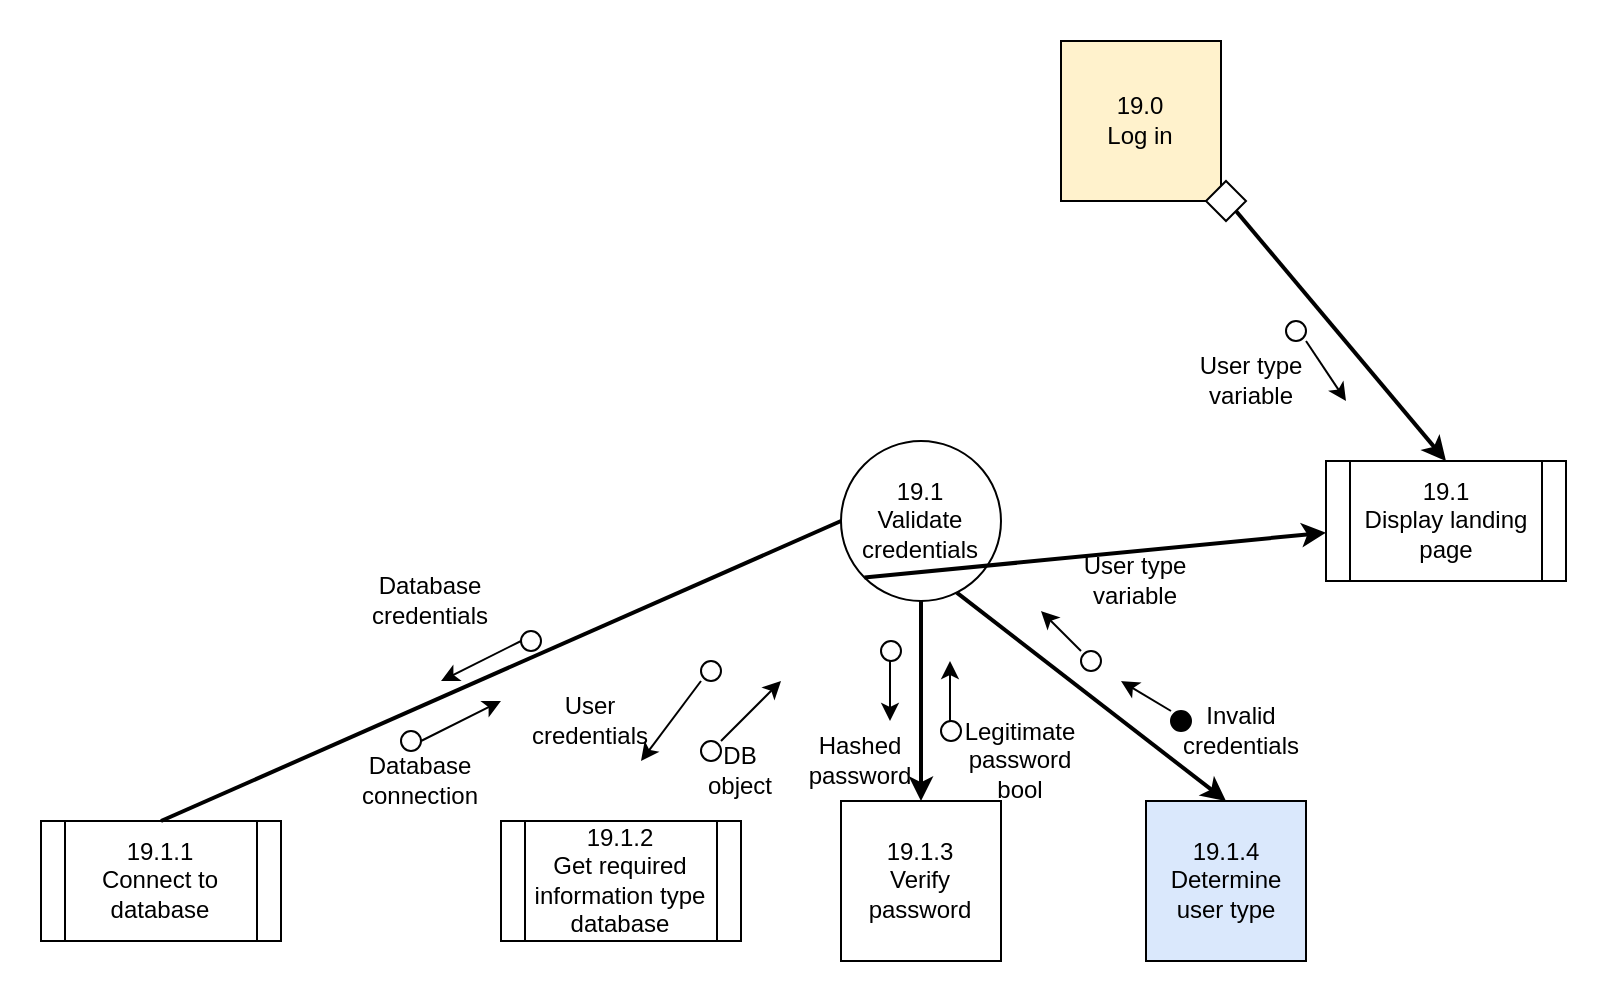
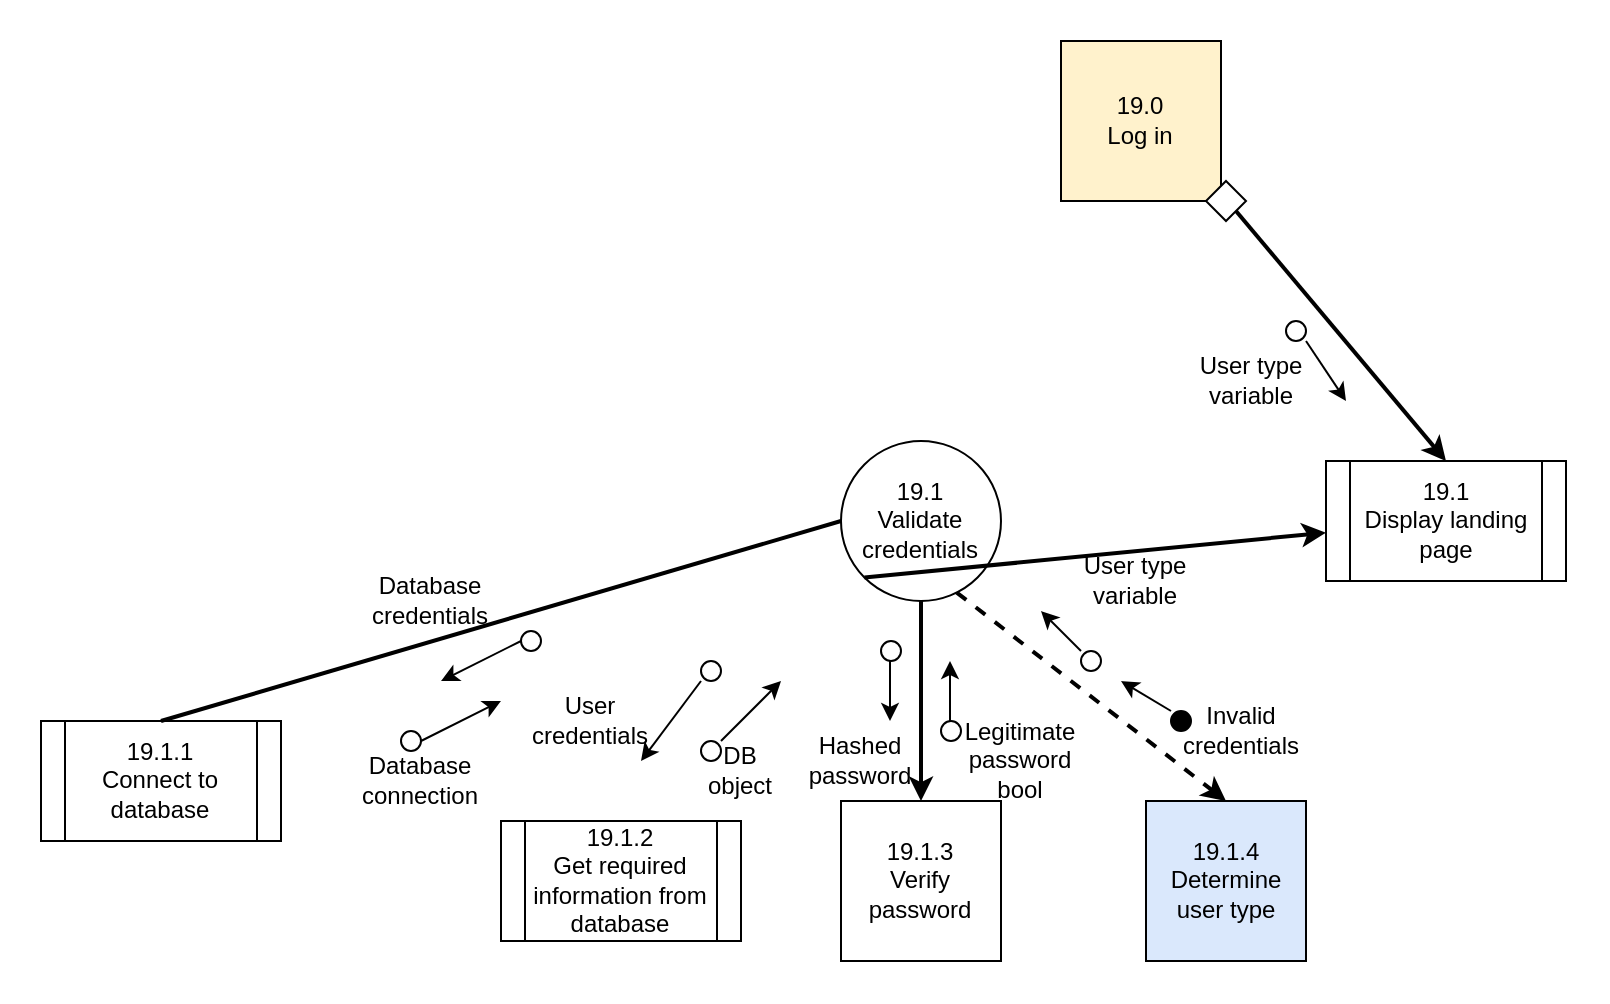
(1084, 691) -> (1084, 691)
(161, 881) -> (161, 781)
(621, 881) -> (621, 881)
